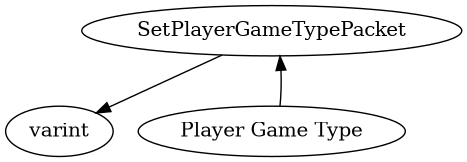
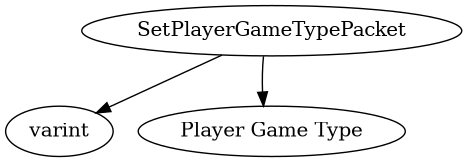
(281, 88) -> (262, 74)
